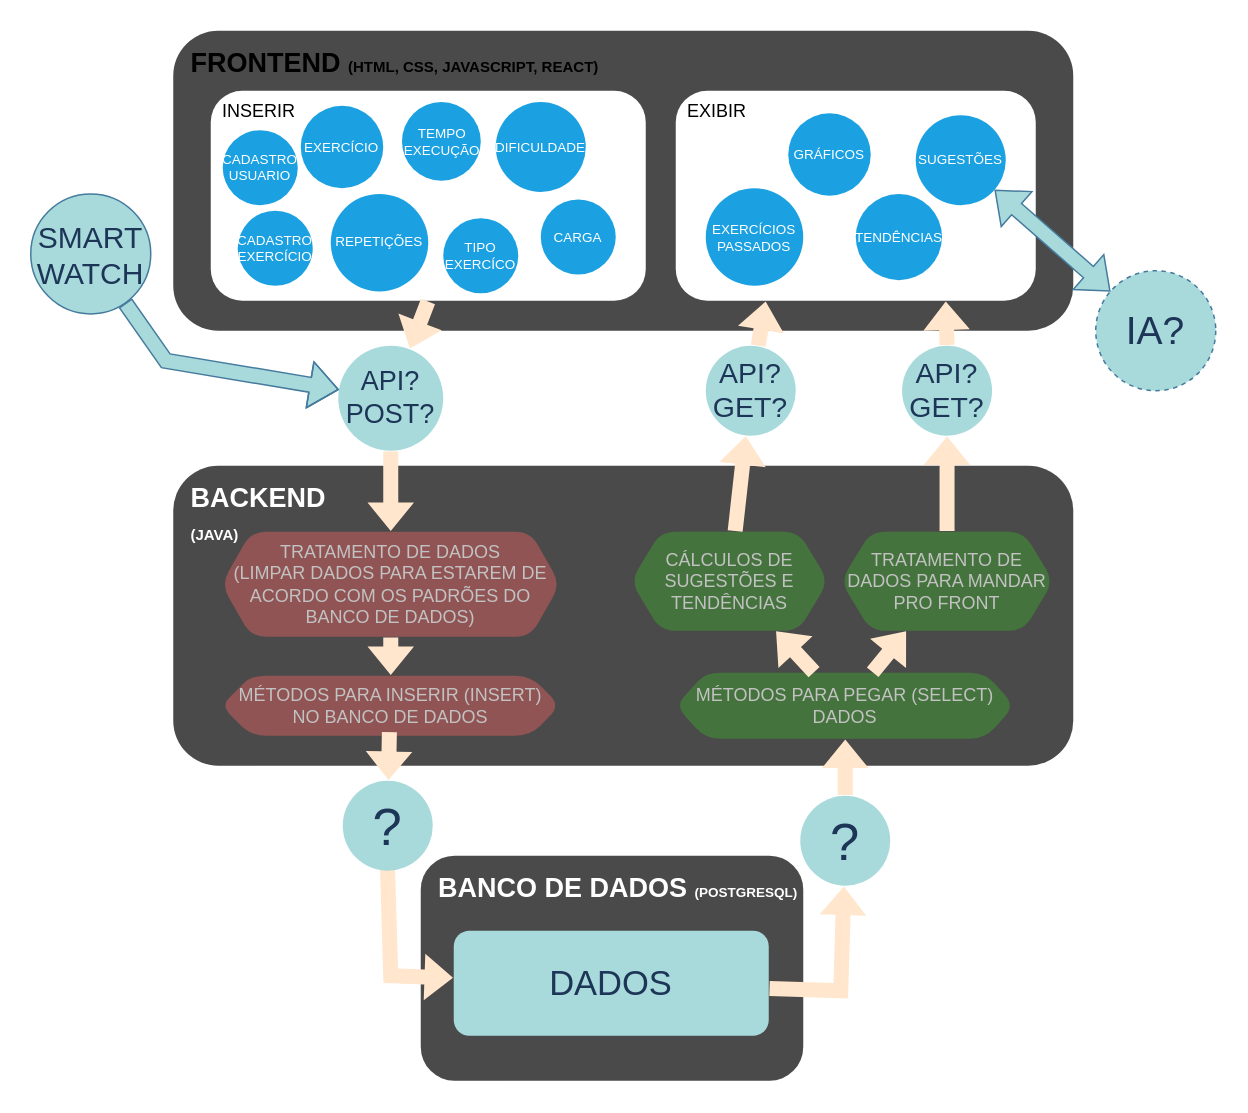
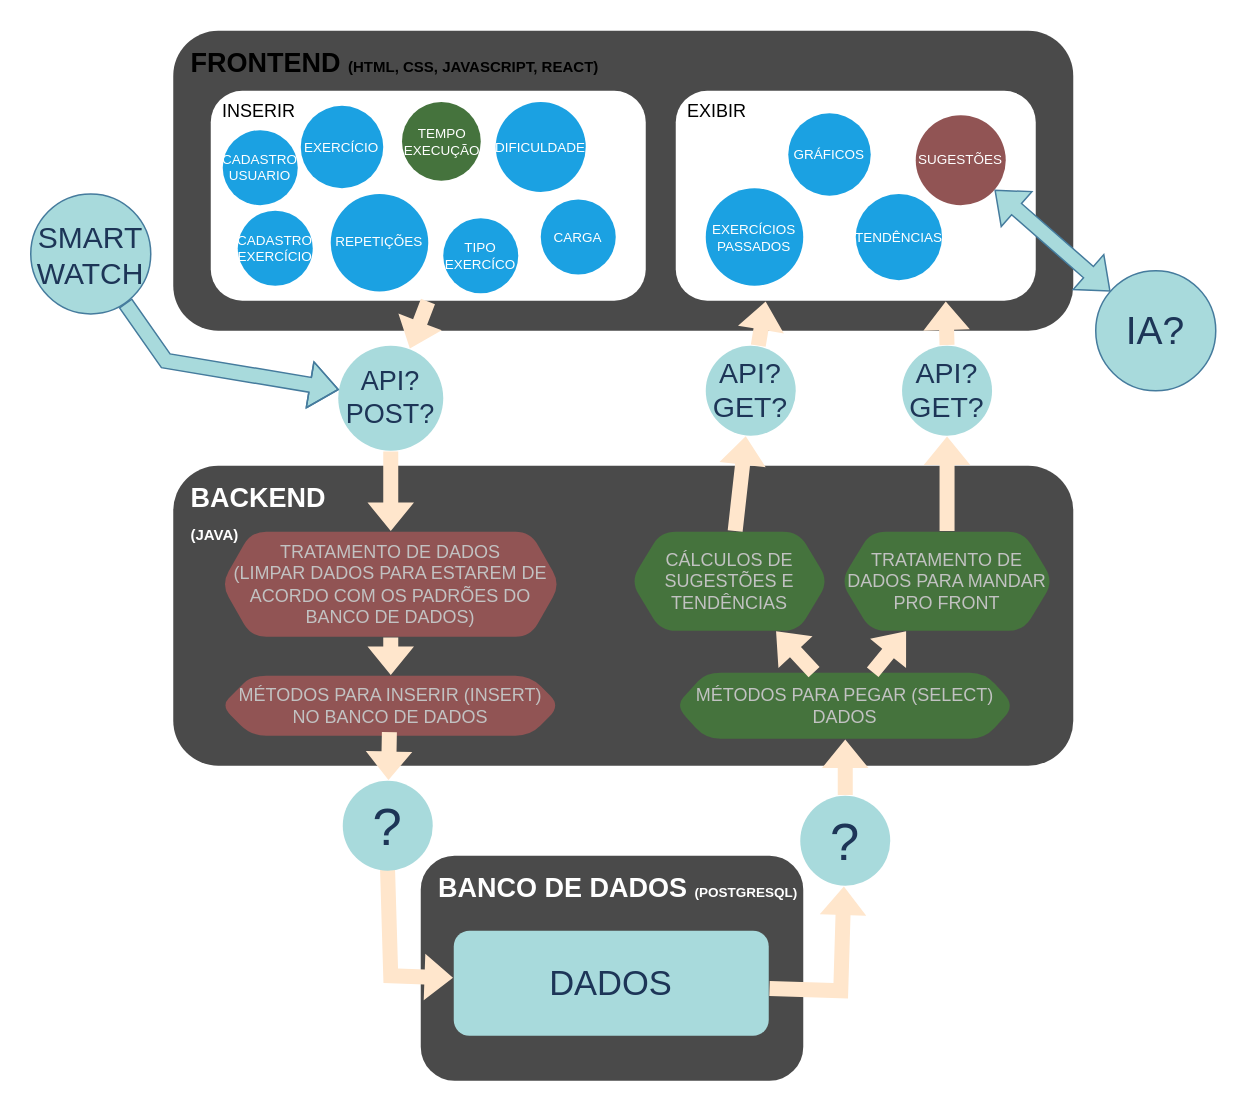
(441, 141) -> (441, 141)
(961, 160) -> (961, 160)
(1156, 331) -> (1156, 331)
